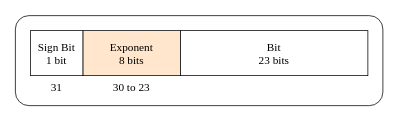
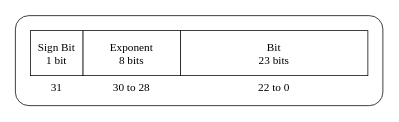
(132, 53) -> (132, 53)
(132, 87) -> (132, 87)
none -> (274, 87)
